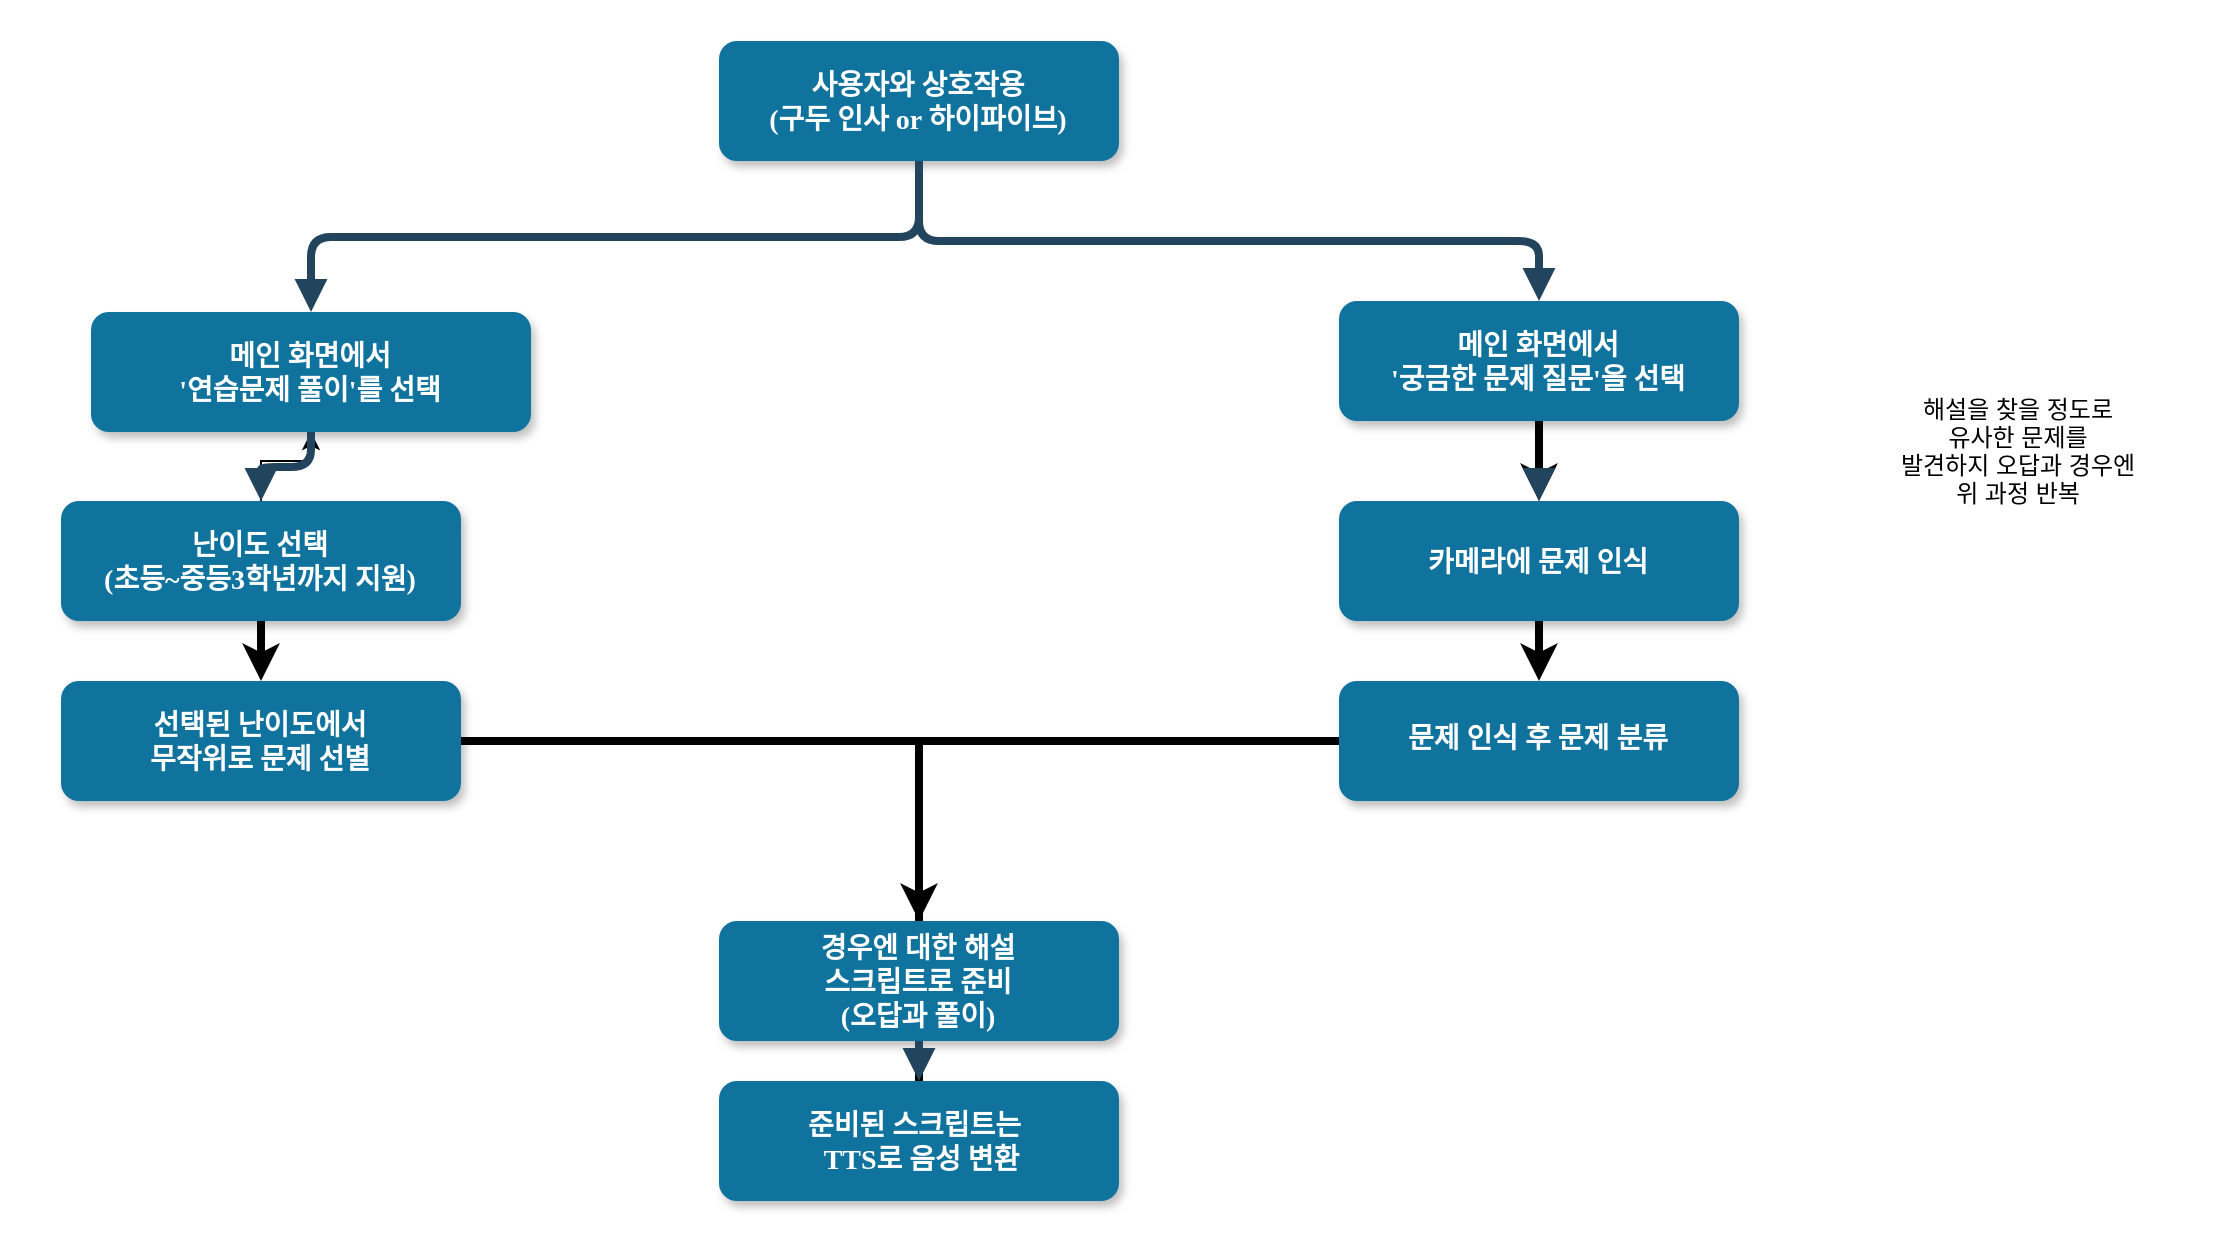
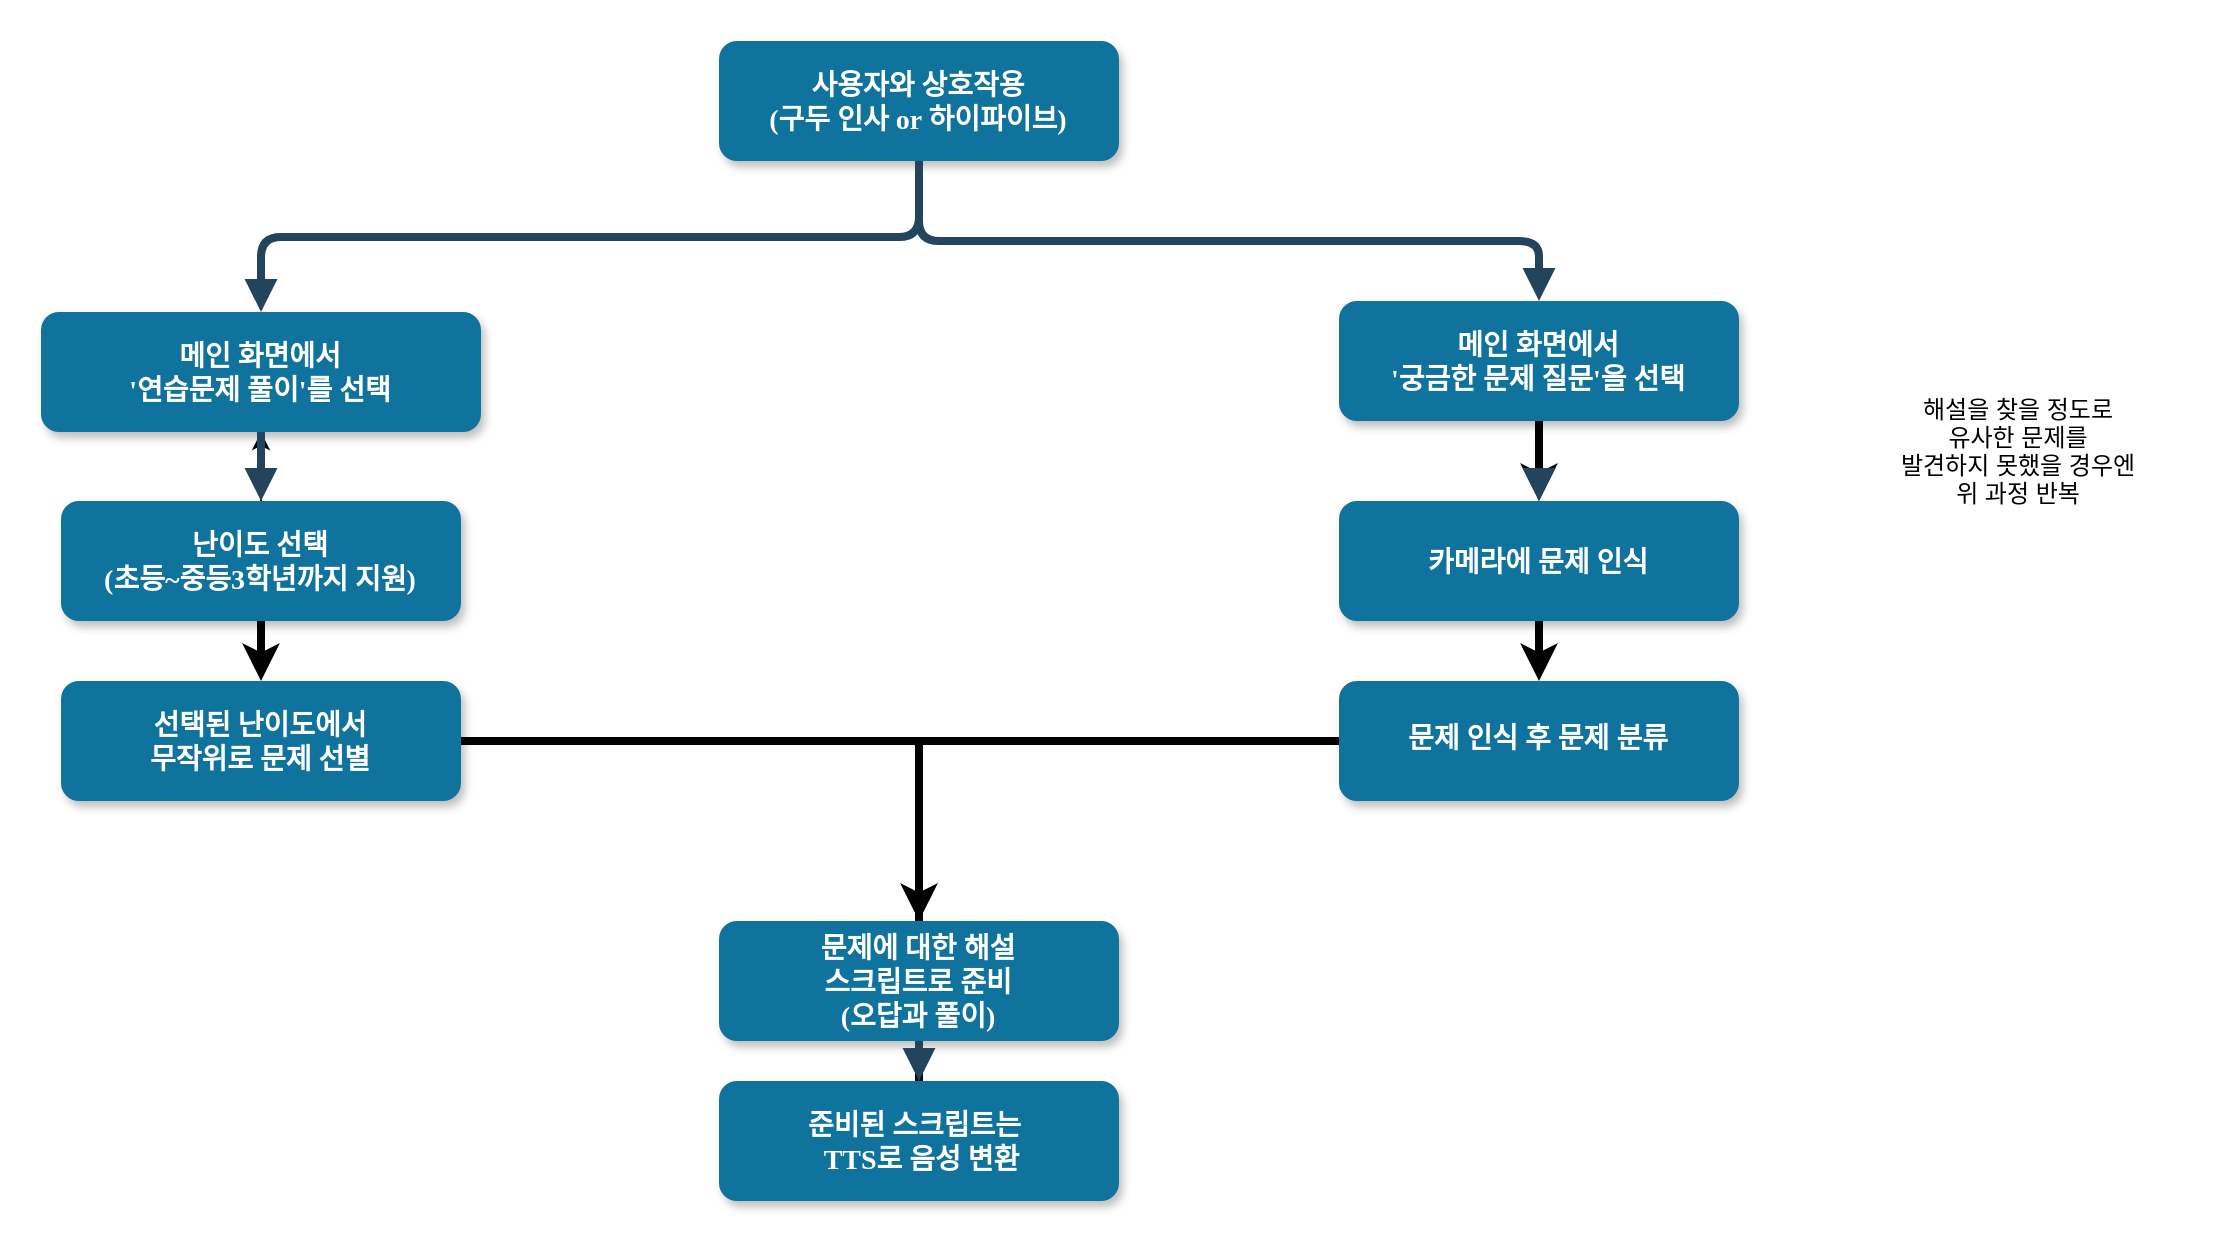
(311, 372) -> (261, 372)
(2018, 410) -> (2018, 410)
(918, 949) -> (918, 949)
